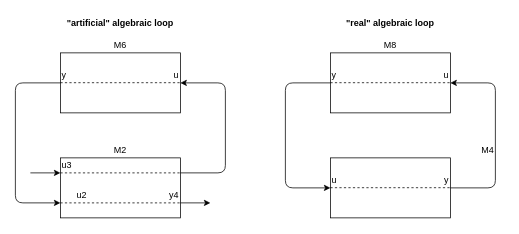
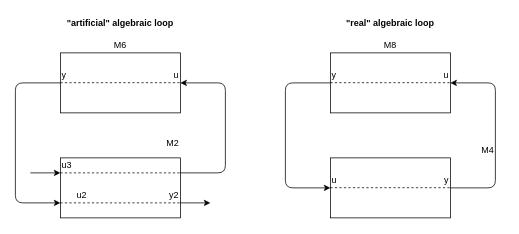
(120, 150) -> (173, 143)
(174, 195) -> (174, 195)
